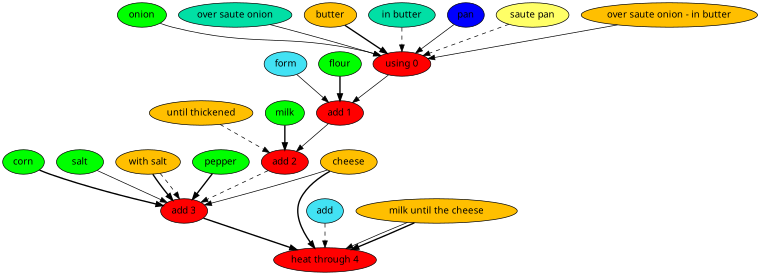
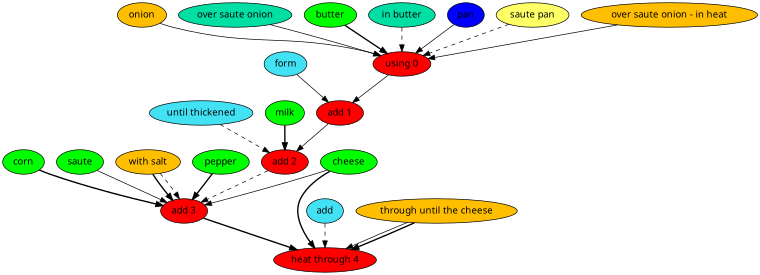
(142, 15) -> (142, 15)
(330, 15) -> (330, 15)
(669, 15) -> (669, 15)
(340, 64) -> none
(201, 113) -> (201, 113)
(80, 162) -> (80, 162)
(349, 162) -> (349, 162)
(437, 211) -> (437, 211)
